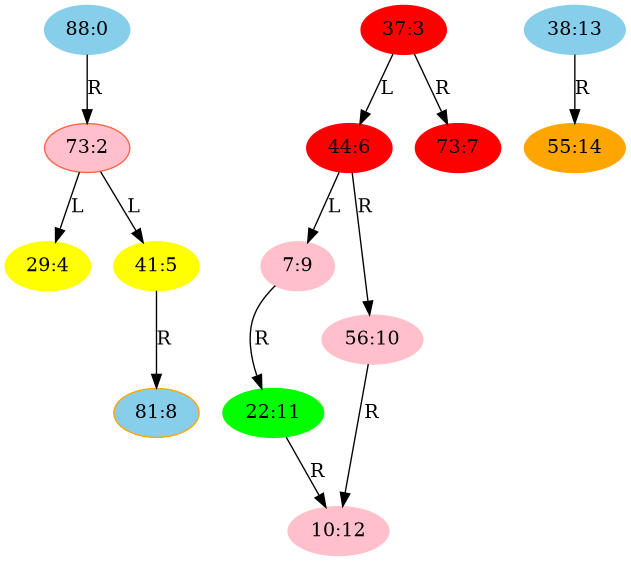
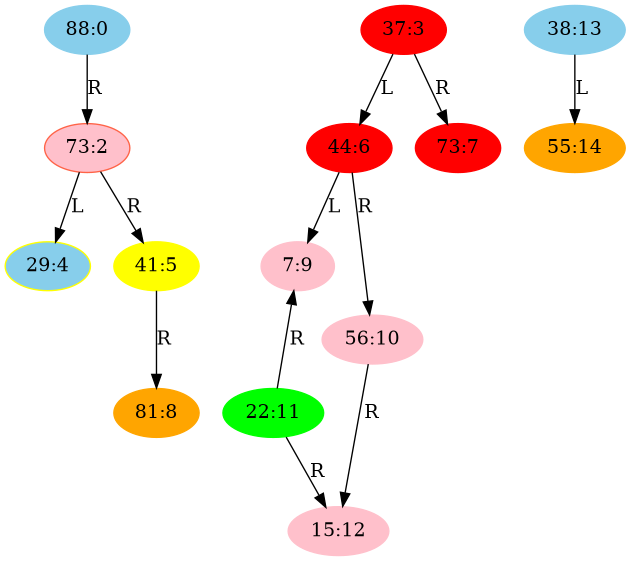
(582, 89) -> (582, 89)
(134, 207) -> (134, 207)
(48, 266) -> (48, 266)
(251, 327) -> (284, 346)
(156, 413) -> (156, 413)
(338, 531) -> (338, 531)
